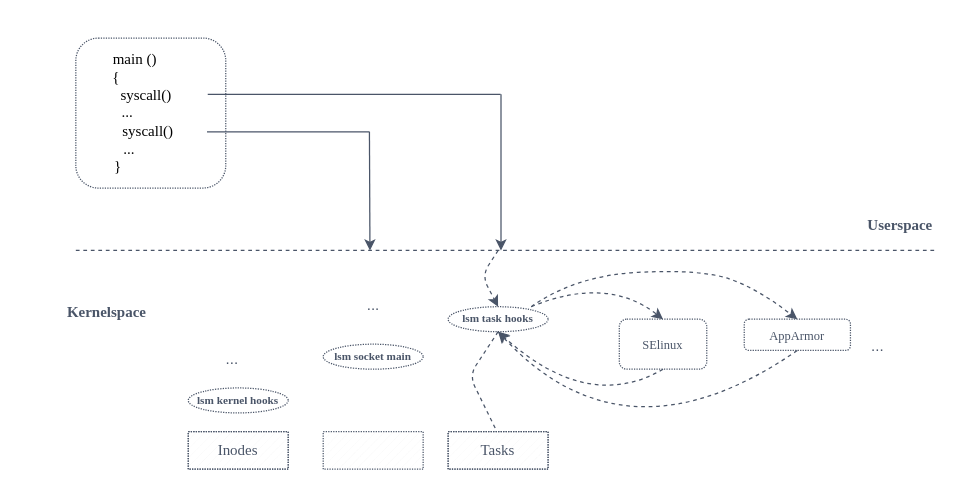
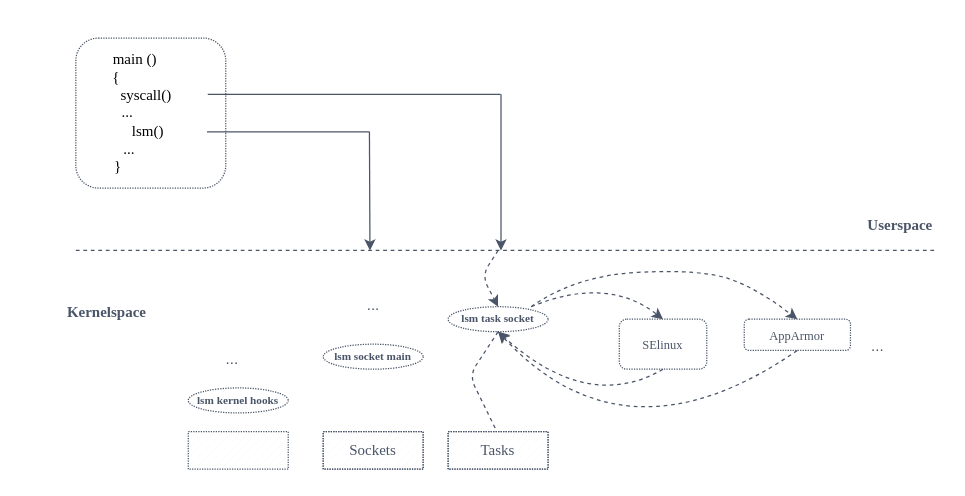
(116, 113) -> (116, 113)
(498, 319) -> (498, 319)
(238, 451) -> none
none -> (373, 451)
